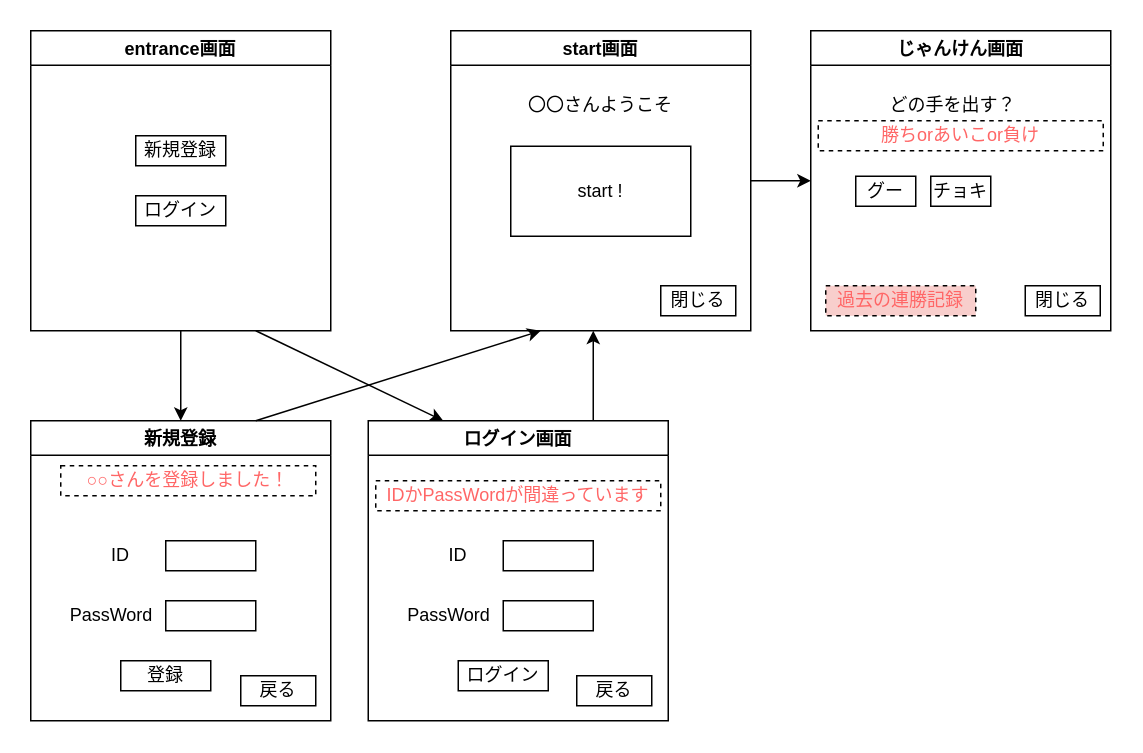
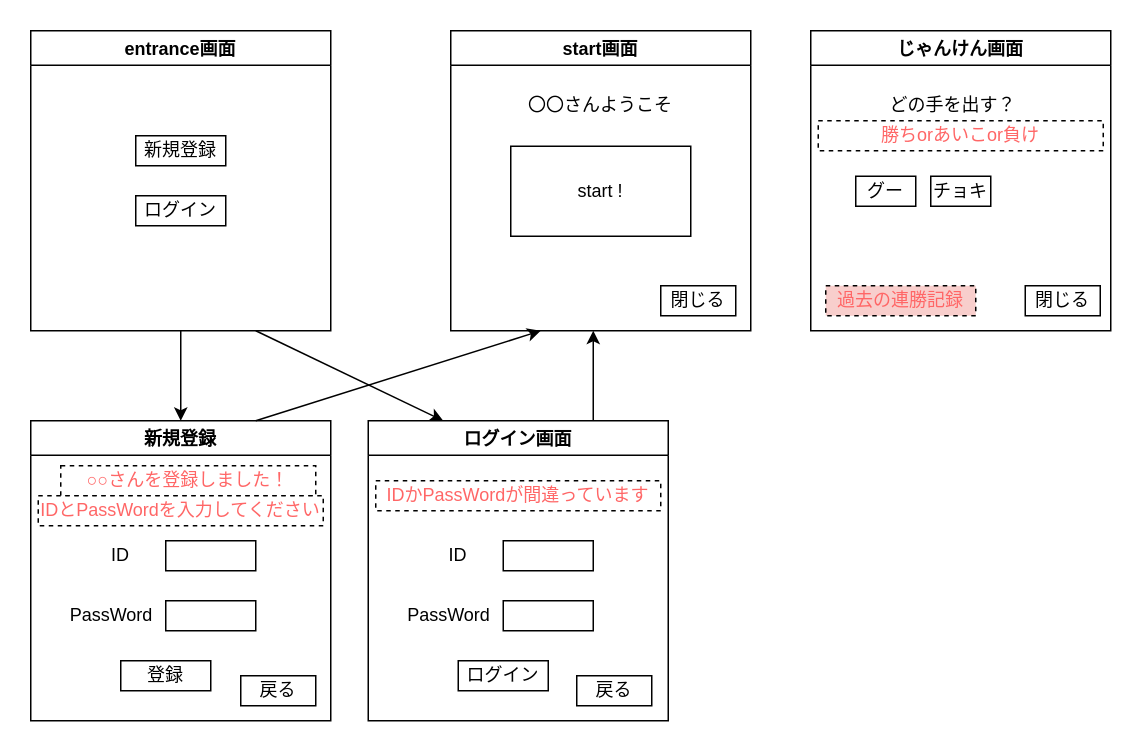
(776, 181) -> none
none -> (181, 511)
